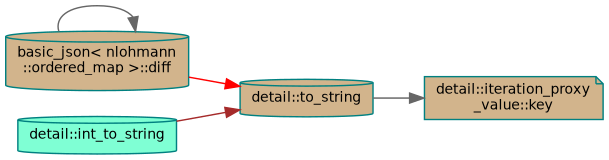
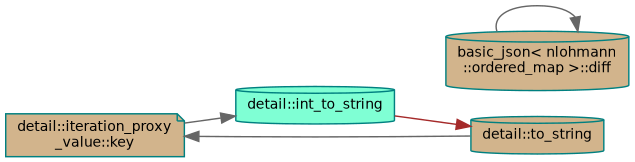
(207, 80) -> none
none -> (203, 121)
